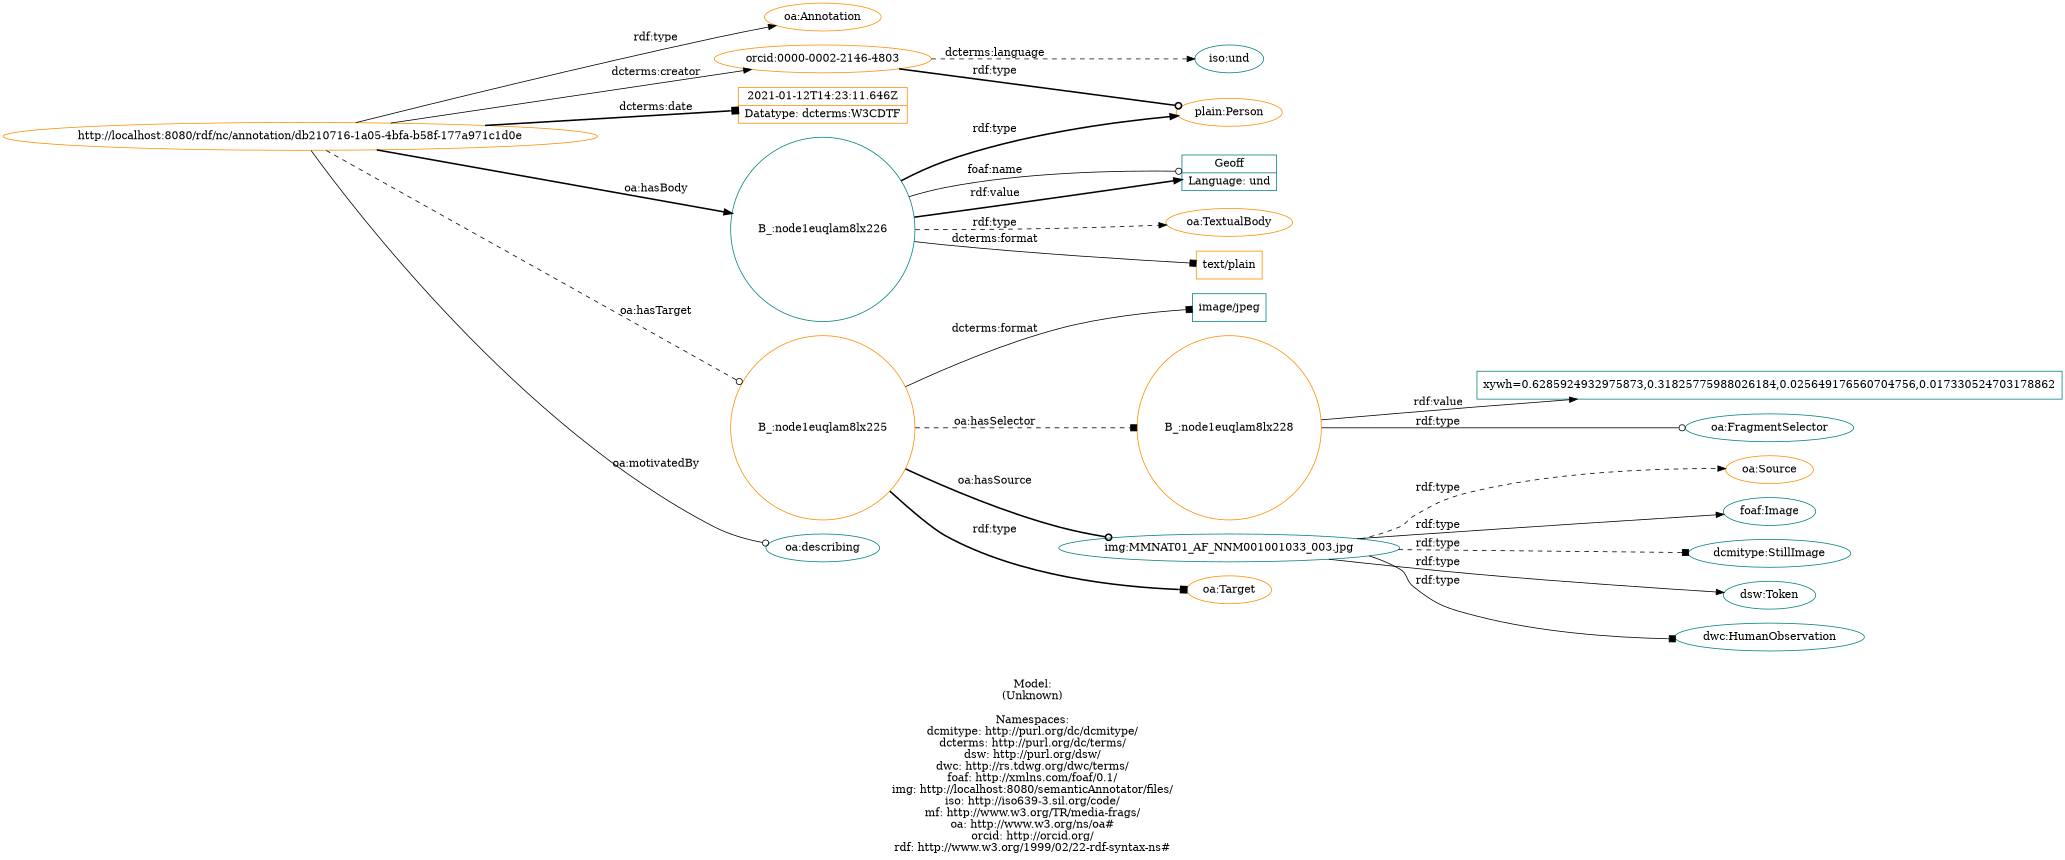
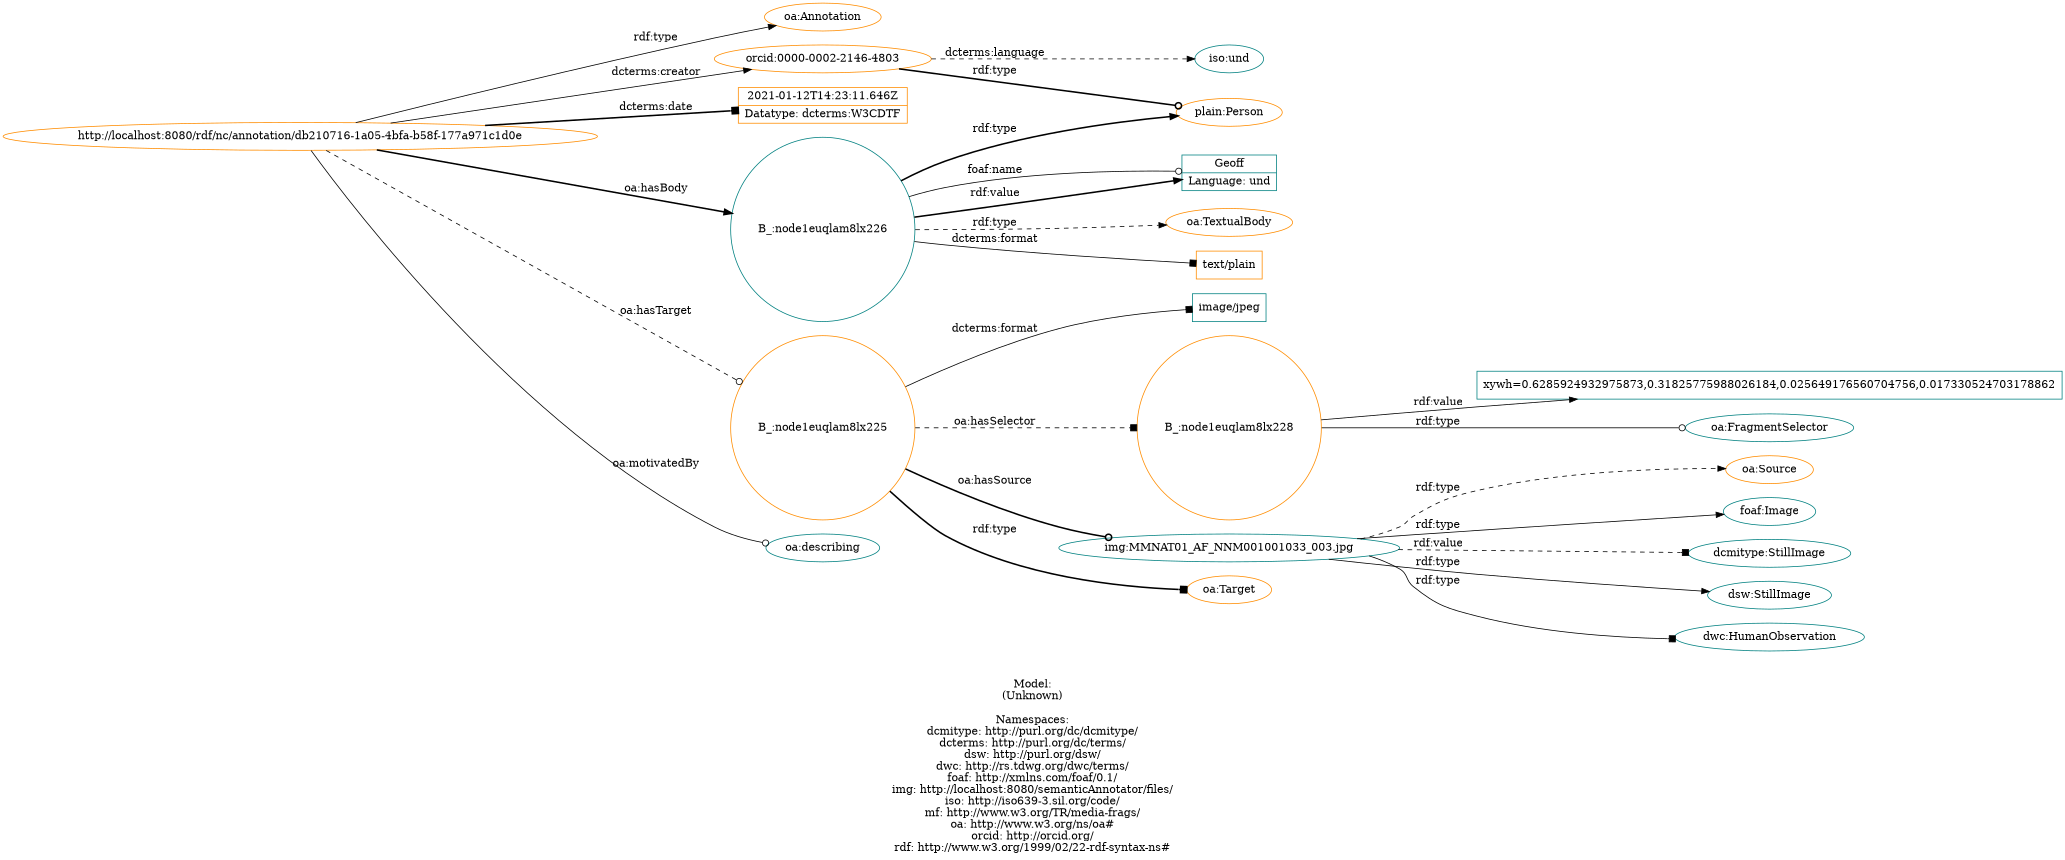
(1438, 544) -> (1438, 544)
(1770, 595) -> (1770, 595)
